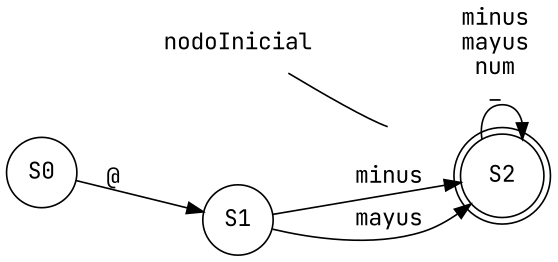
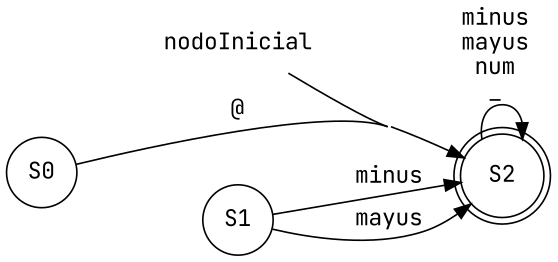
(132, 194) -> (231, 133)
